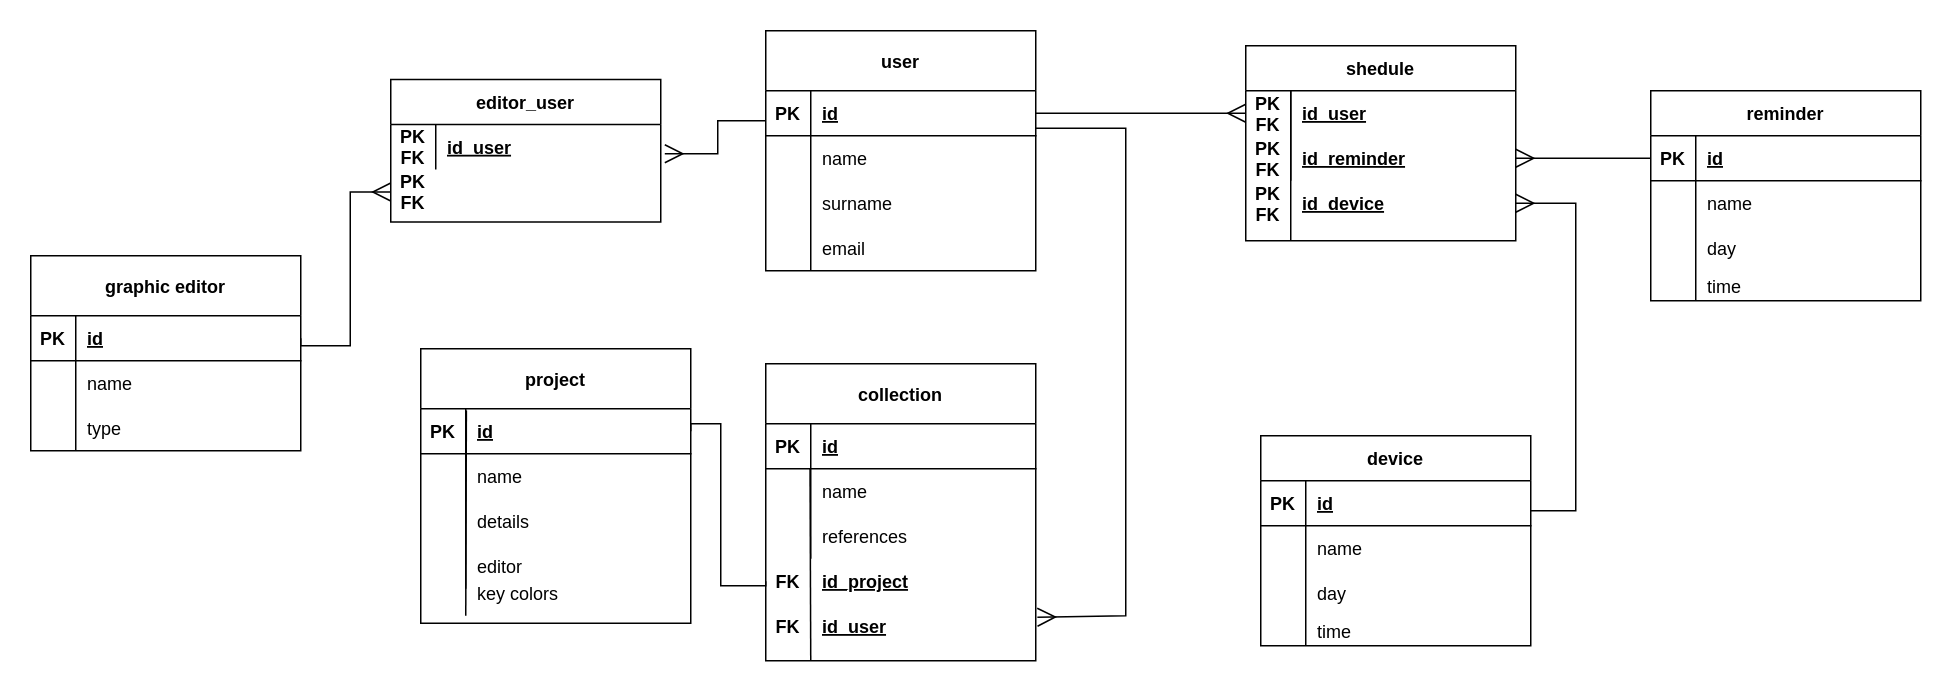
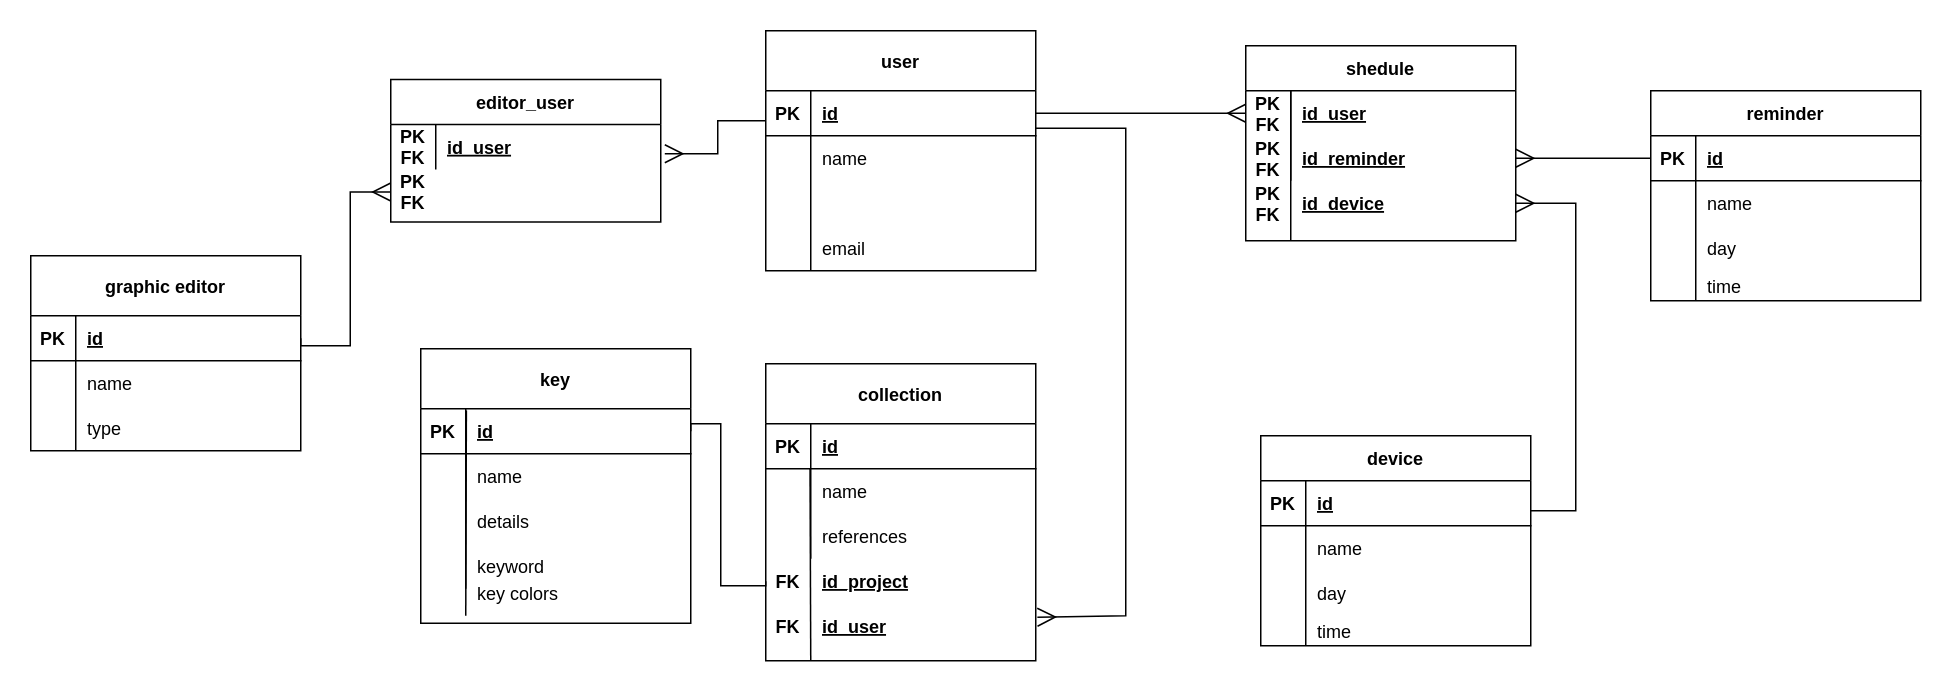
(923, 203) -> none
(555, 380) -> (555, 380)
(505, 567) -> (512, 567)
